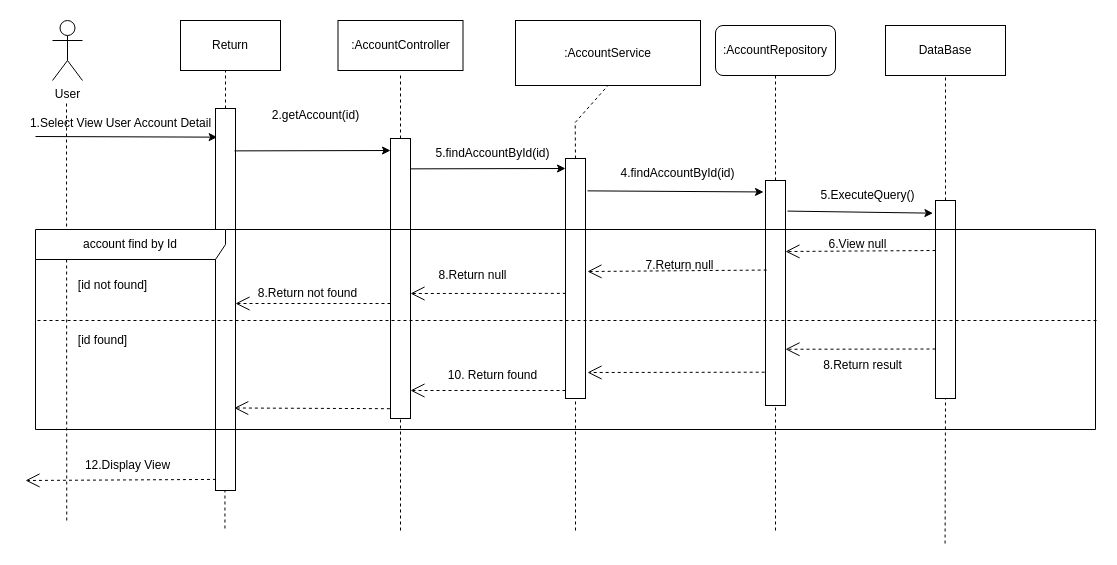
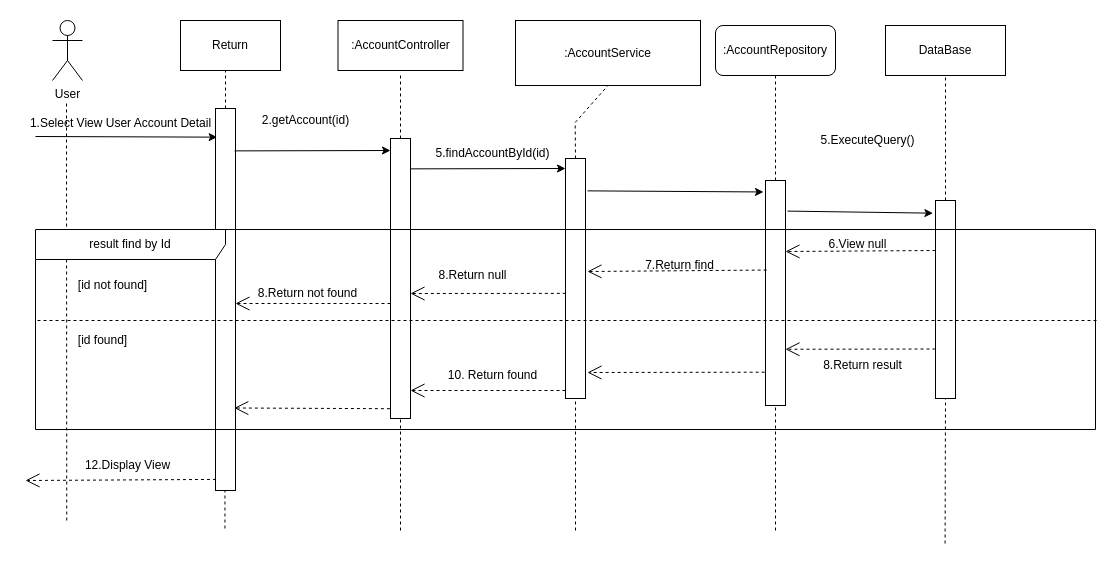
(316, 116) -> (306, 121)
(678, 174) -> none
(868, 196) -> (868, 141)
(131, 245) -> (131, 245)
(680, 266) -> (680, 266)
